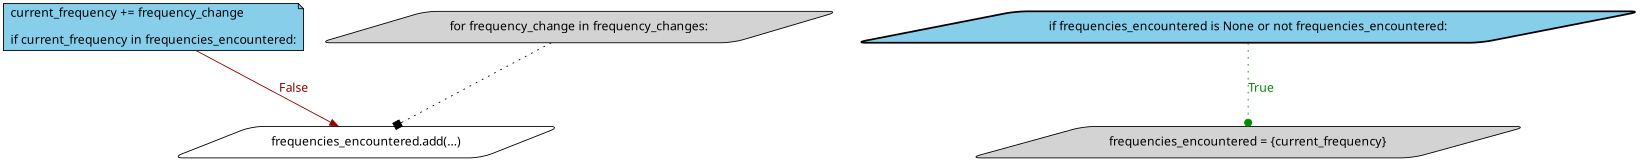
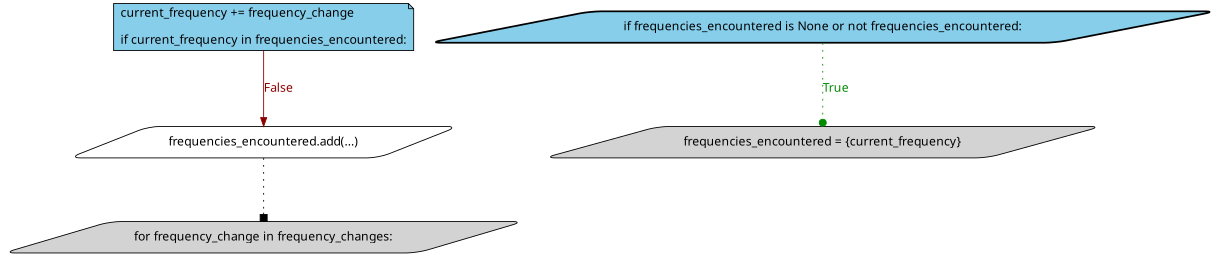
(477, 83) -> (264, 185)
